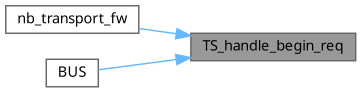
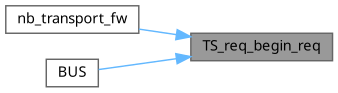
(273, 47) -> (262, 47)
